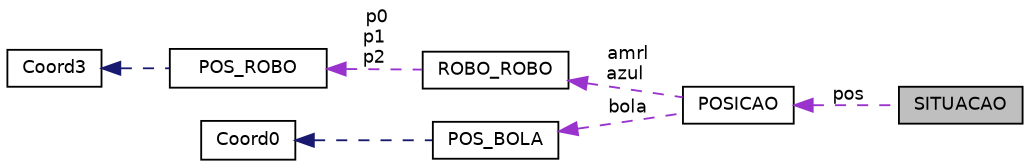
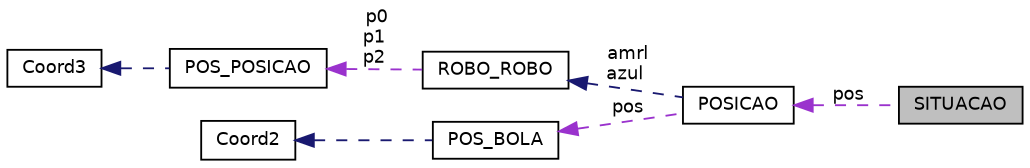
(248, 68) -> (248, 68)
(635, 90) -> (635, 90)
(626, 108) -> (626, 108)
(248, 140) -> (248, 140)
